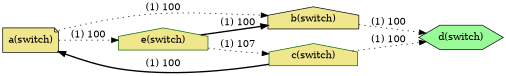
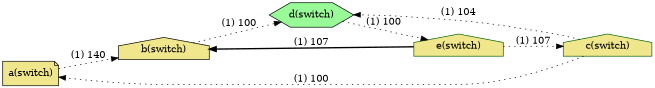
(163, 8) -> (88, 55)
(238, 23) -> (311, 43)
(85, 40) -> (382, 30)
(389, 40) -> (459, 13)
(166, 72) -> (326, 84)
